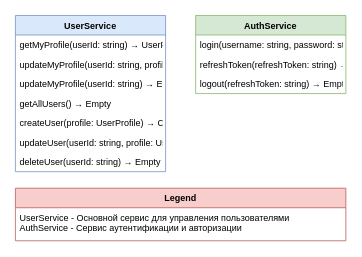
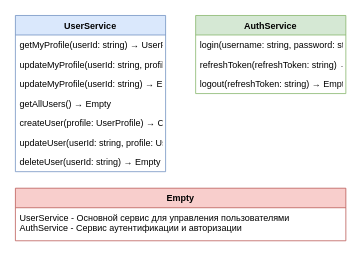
(180, 198) -> (180, 198)
